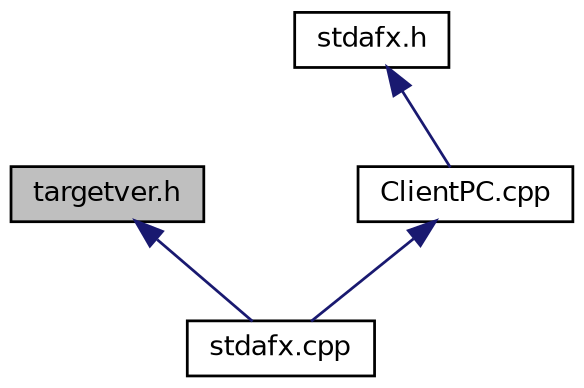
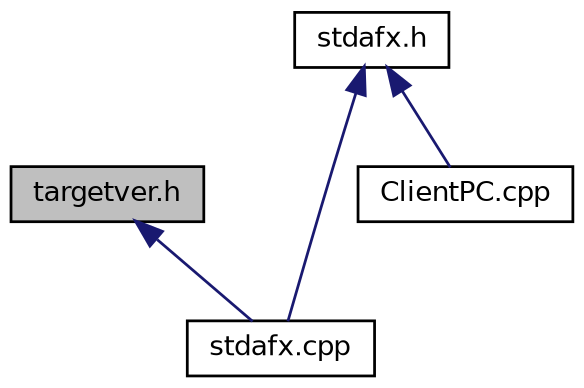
(362, 280) -> (321, 207)
